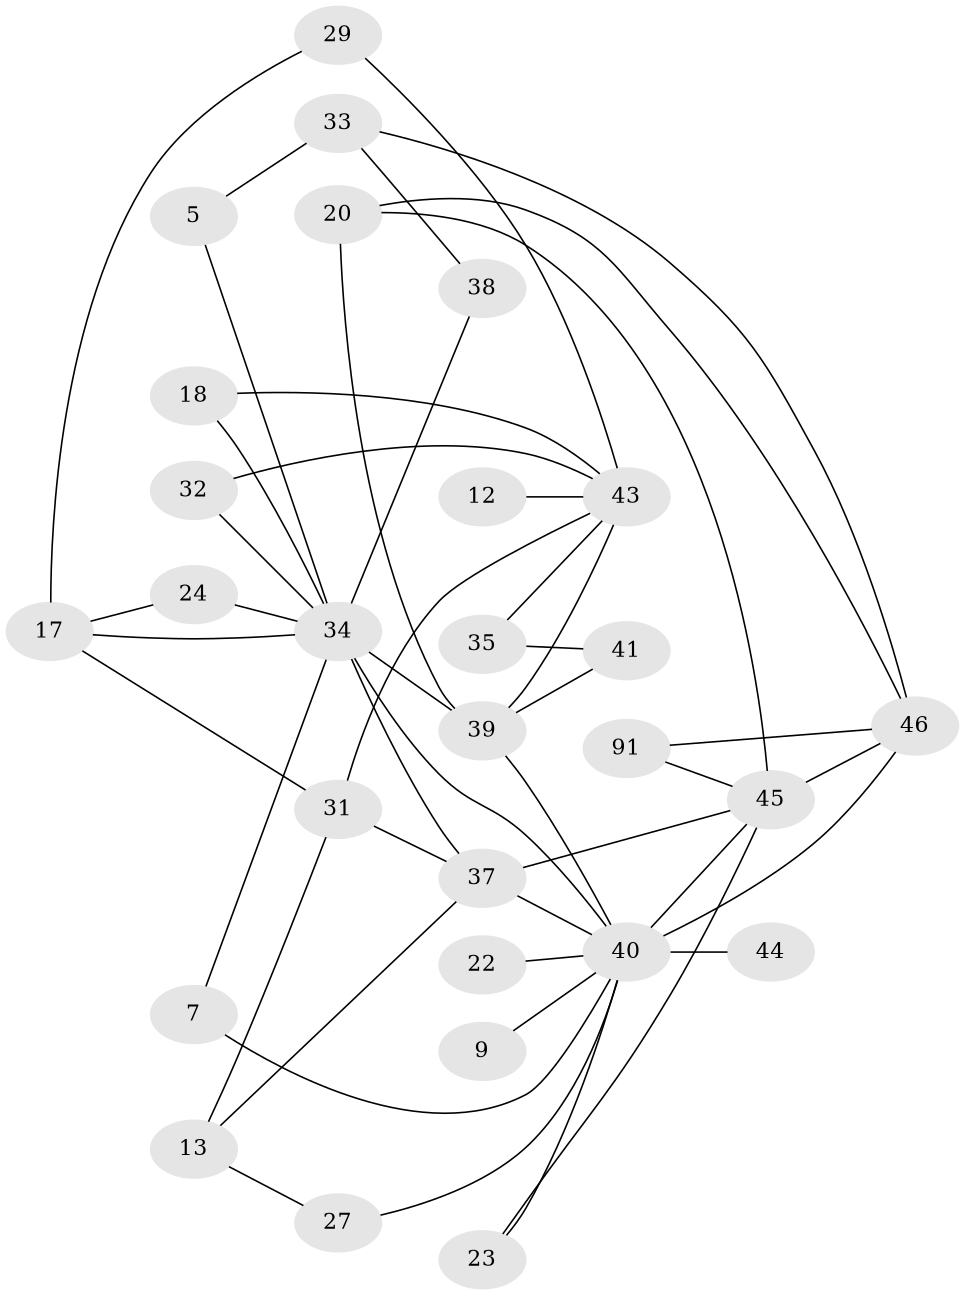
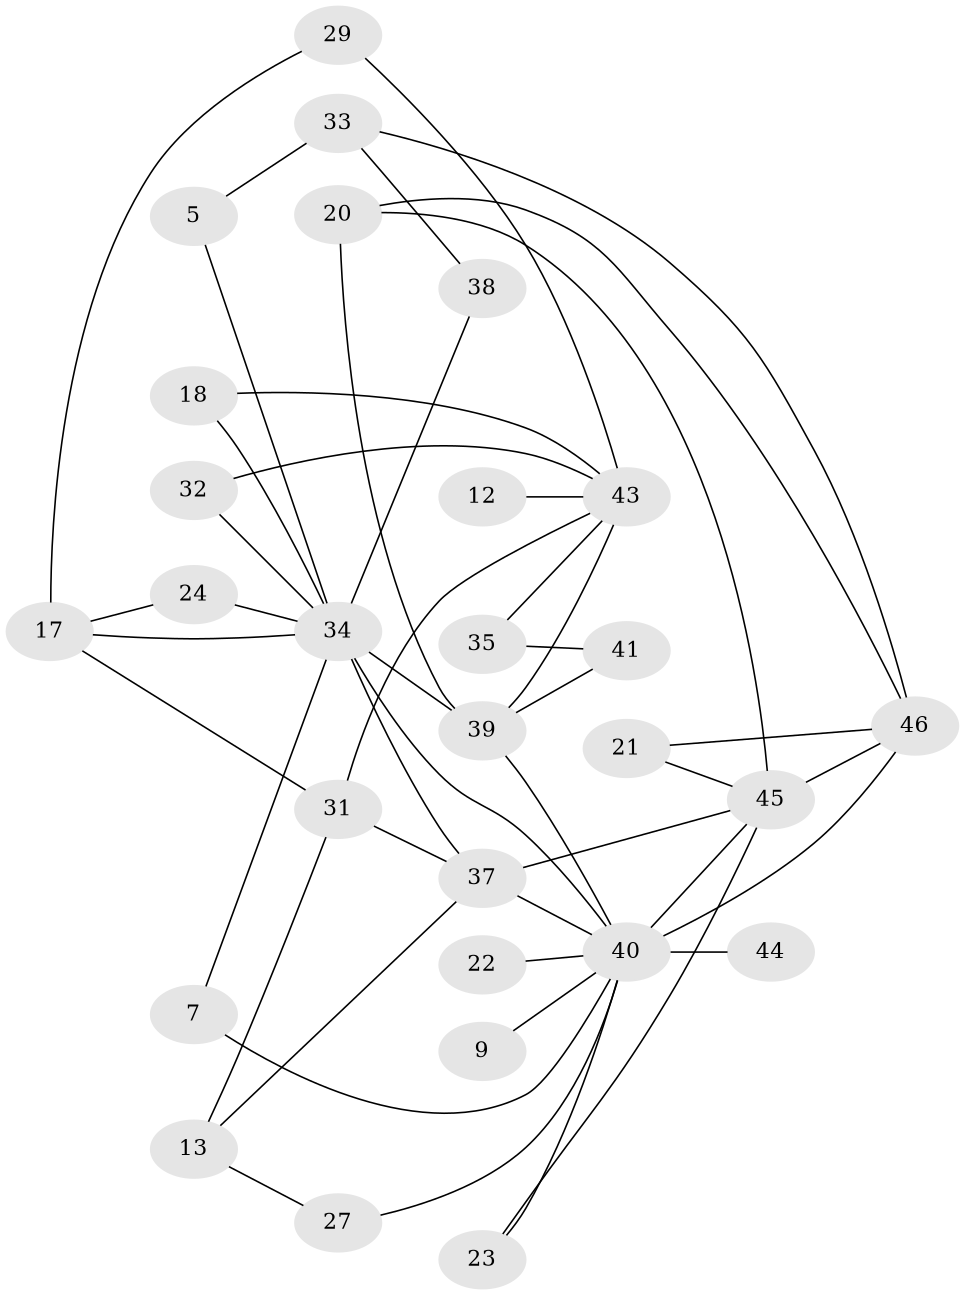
(627, 748) -> (627, 748)
